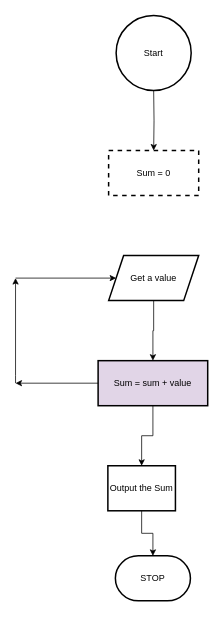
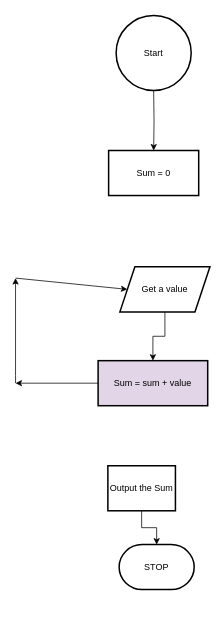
(153, 173) -> (153, 173)
(153, 278) -> (165, 289)
(141, 441) -> none
(153, 578) -> (156, 567)
